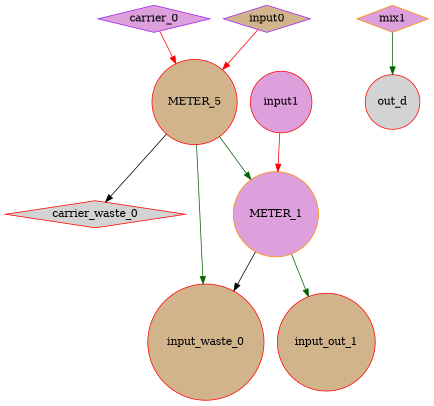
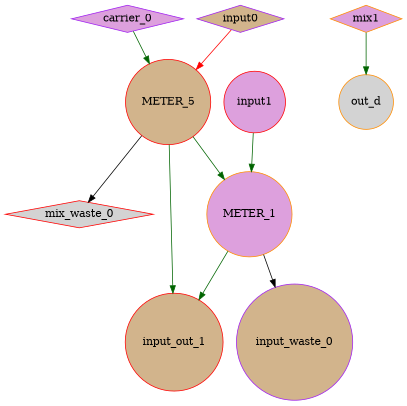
(166, 44) -> (140, 44)
(393, 102) -> (366, 102)
(279, 149) -> (253, 149)
(200, 210) -> (171, 215)
(95, 214) -> (79, 214)
(206, 342) -> (295, 342)
